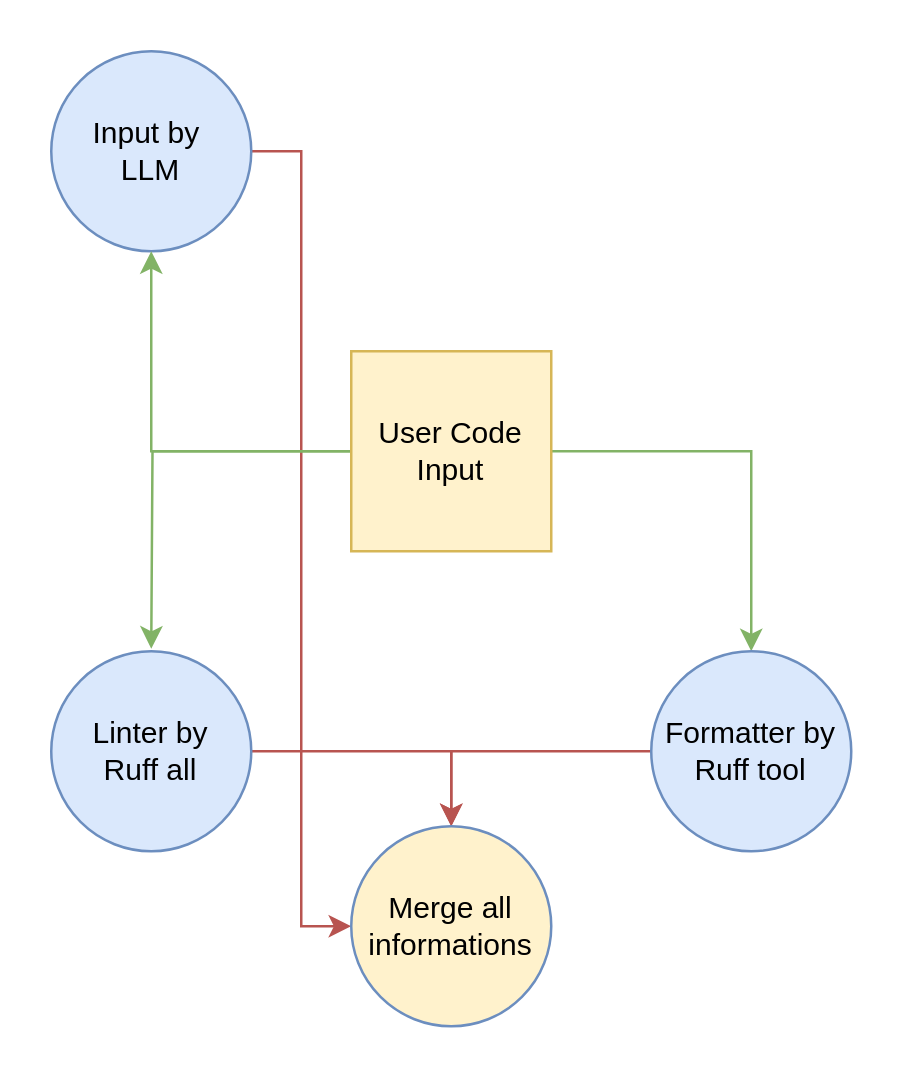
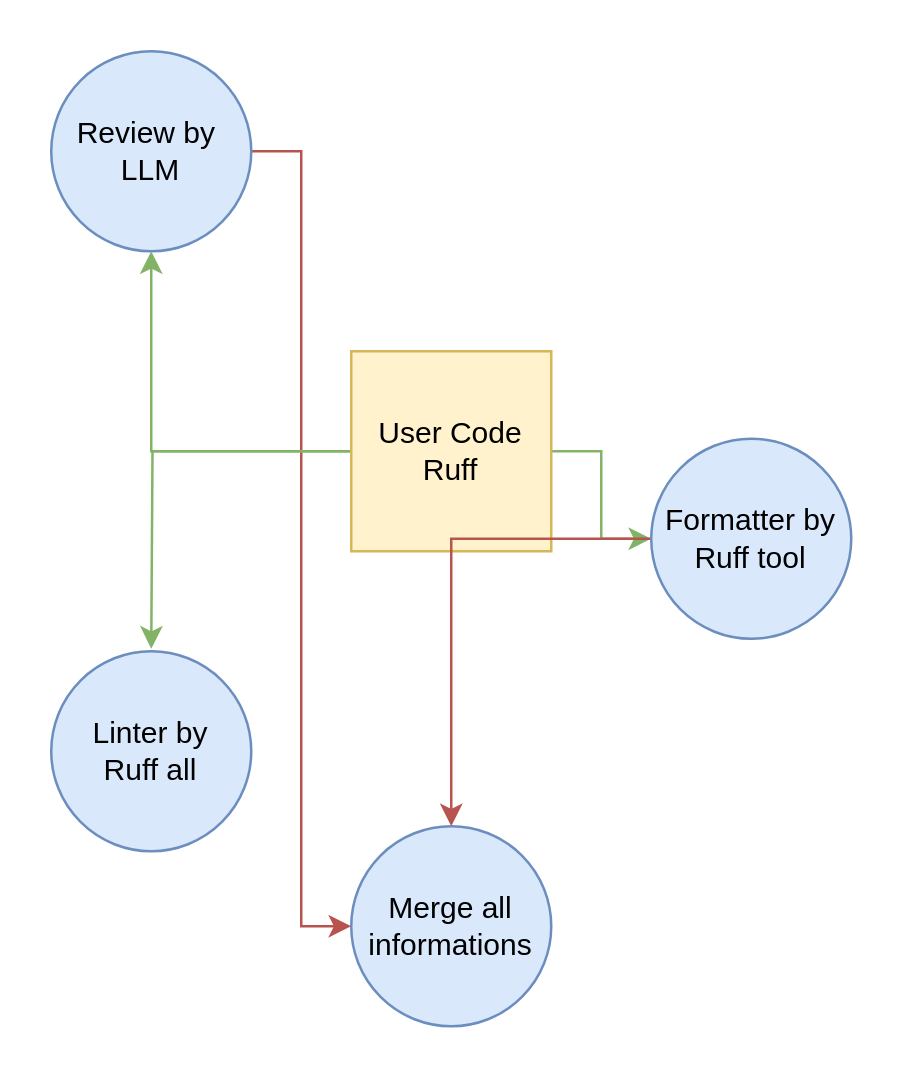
(151, 151) -> (151, 151)
(451, 451) -> (451, 451)
(376, 751) -> none
(751, 751) -> (751, 539)
(451, 926) -> (451, 926)
